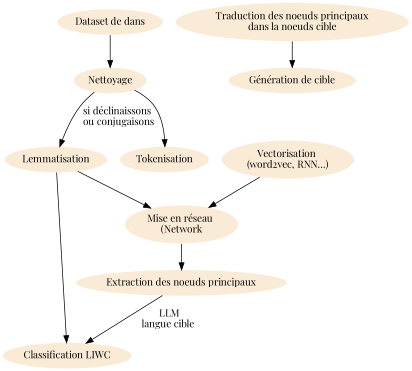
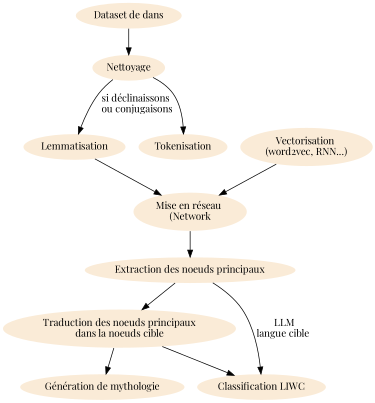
(292, 80) -> (102, 387)
(61, 254) -> (195, 360)
none -> (161, 294)
